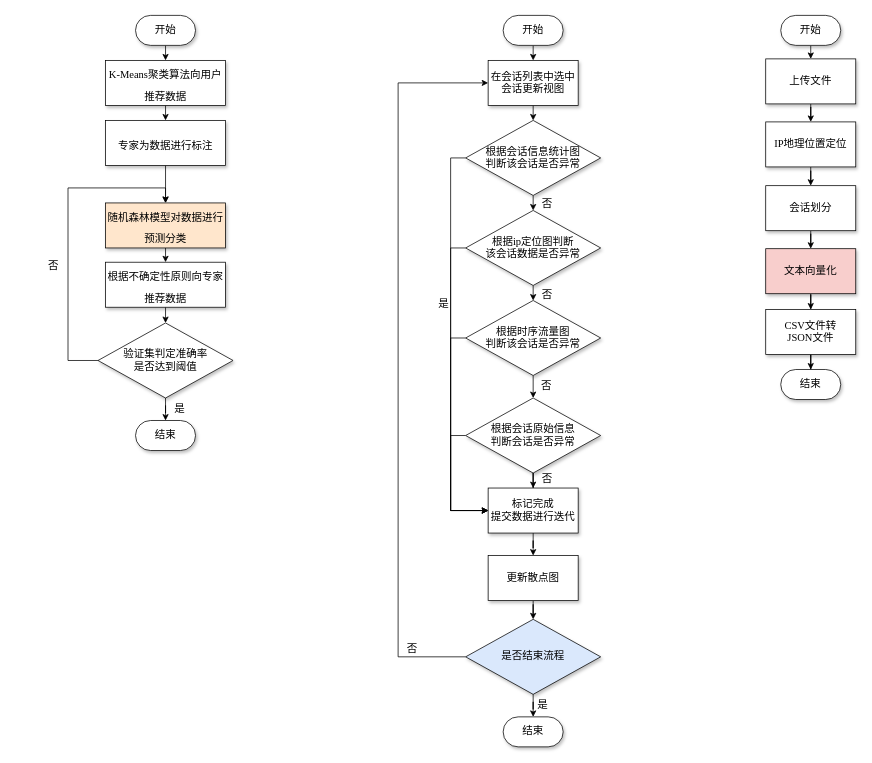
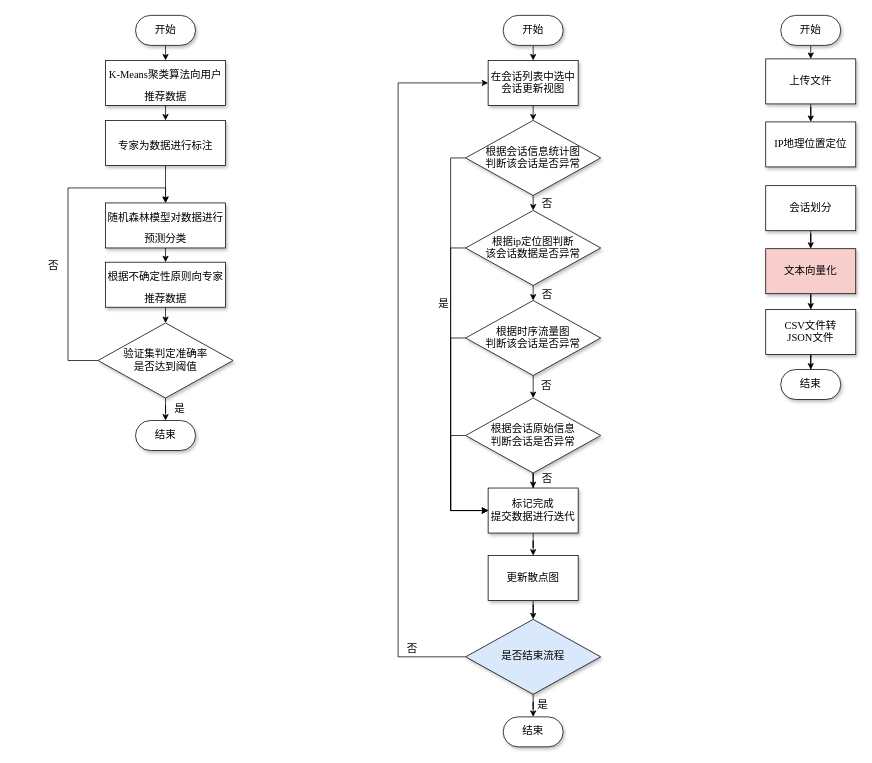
(810, 179) -> none
(165, 225) -> (165, 225)
